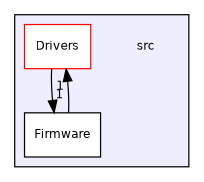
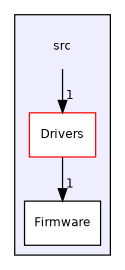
(69, 97) -> (63, 85)
